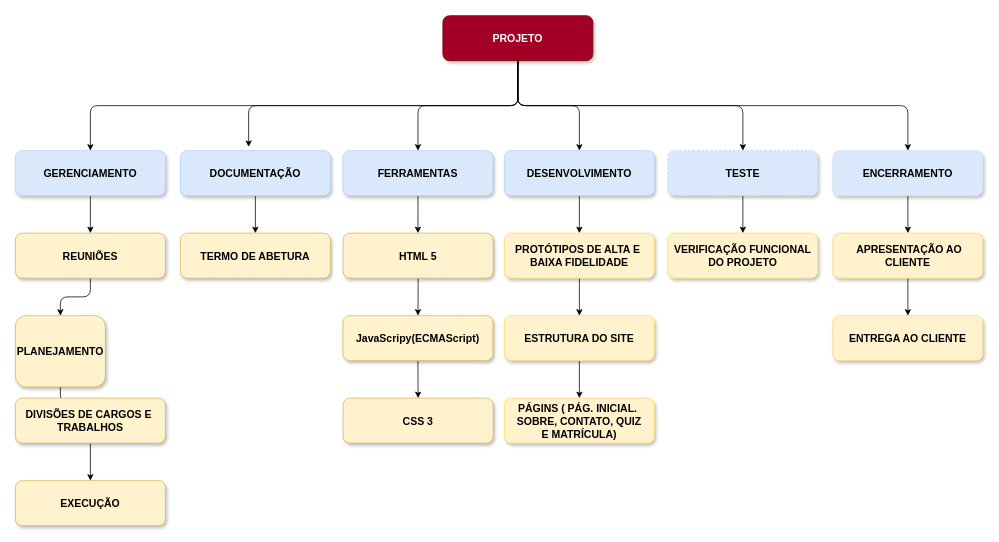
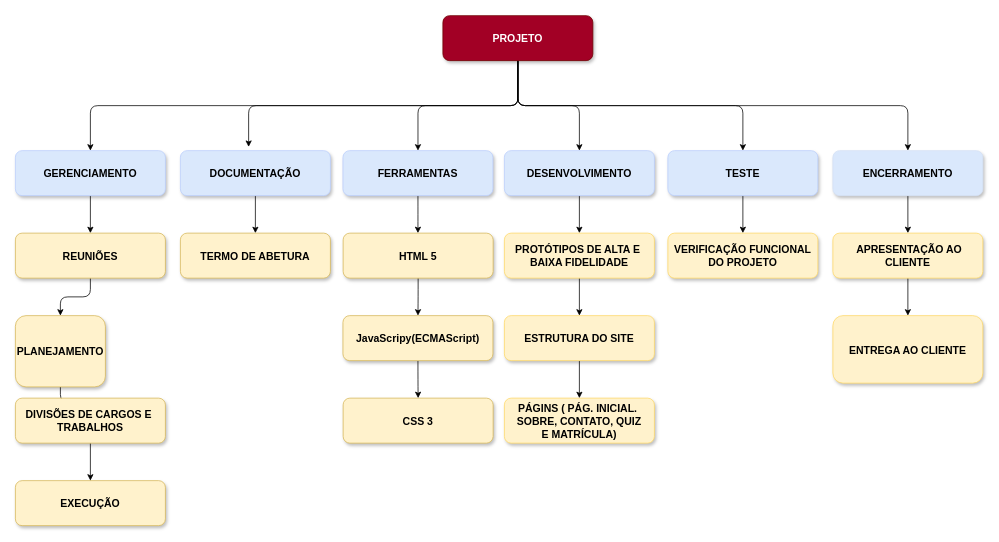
(743, 173) -> (743, 173)
(908, 338) -> (908, 349)
